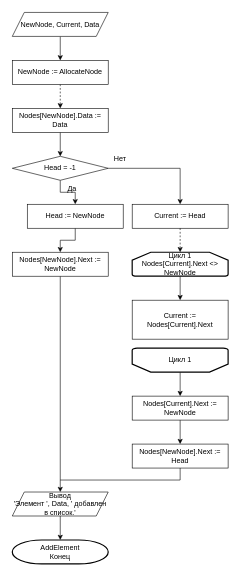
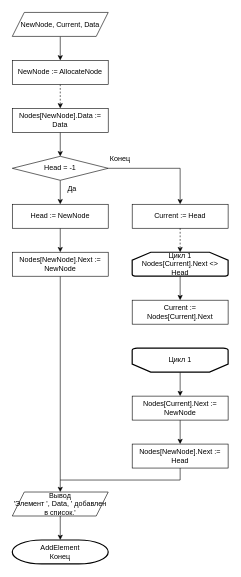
(120, 159) -> (120, 159)
(75, 216) -> (60, 216)
(180, 264) -> (180, 264)
(180, 320) -> (180, 312)
